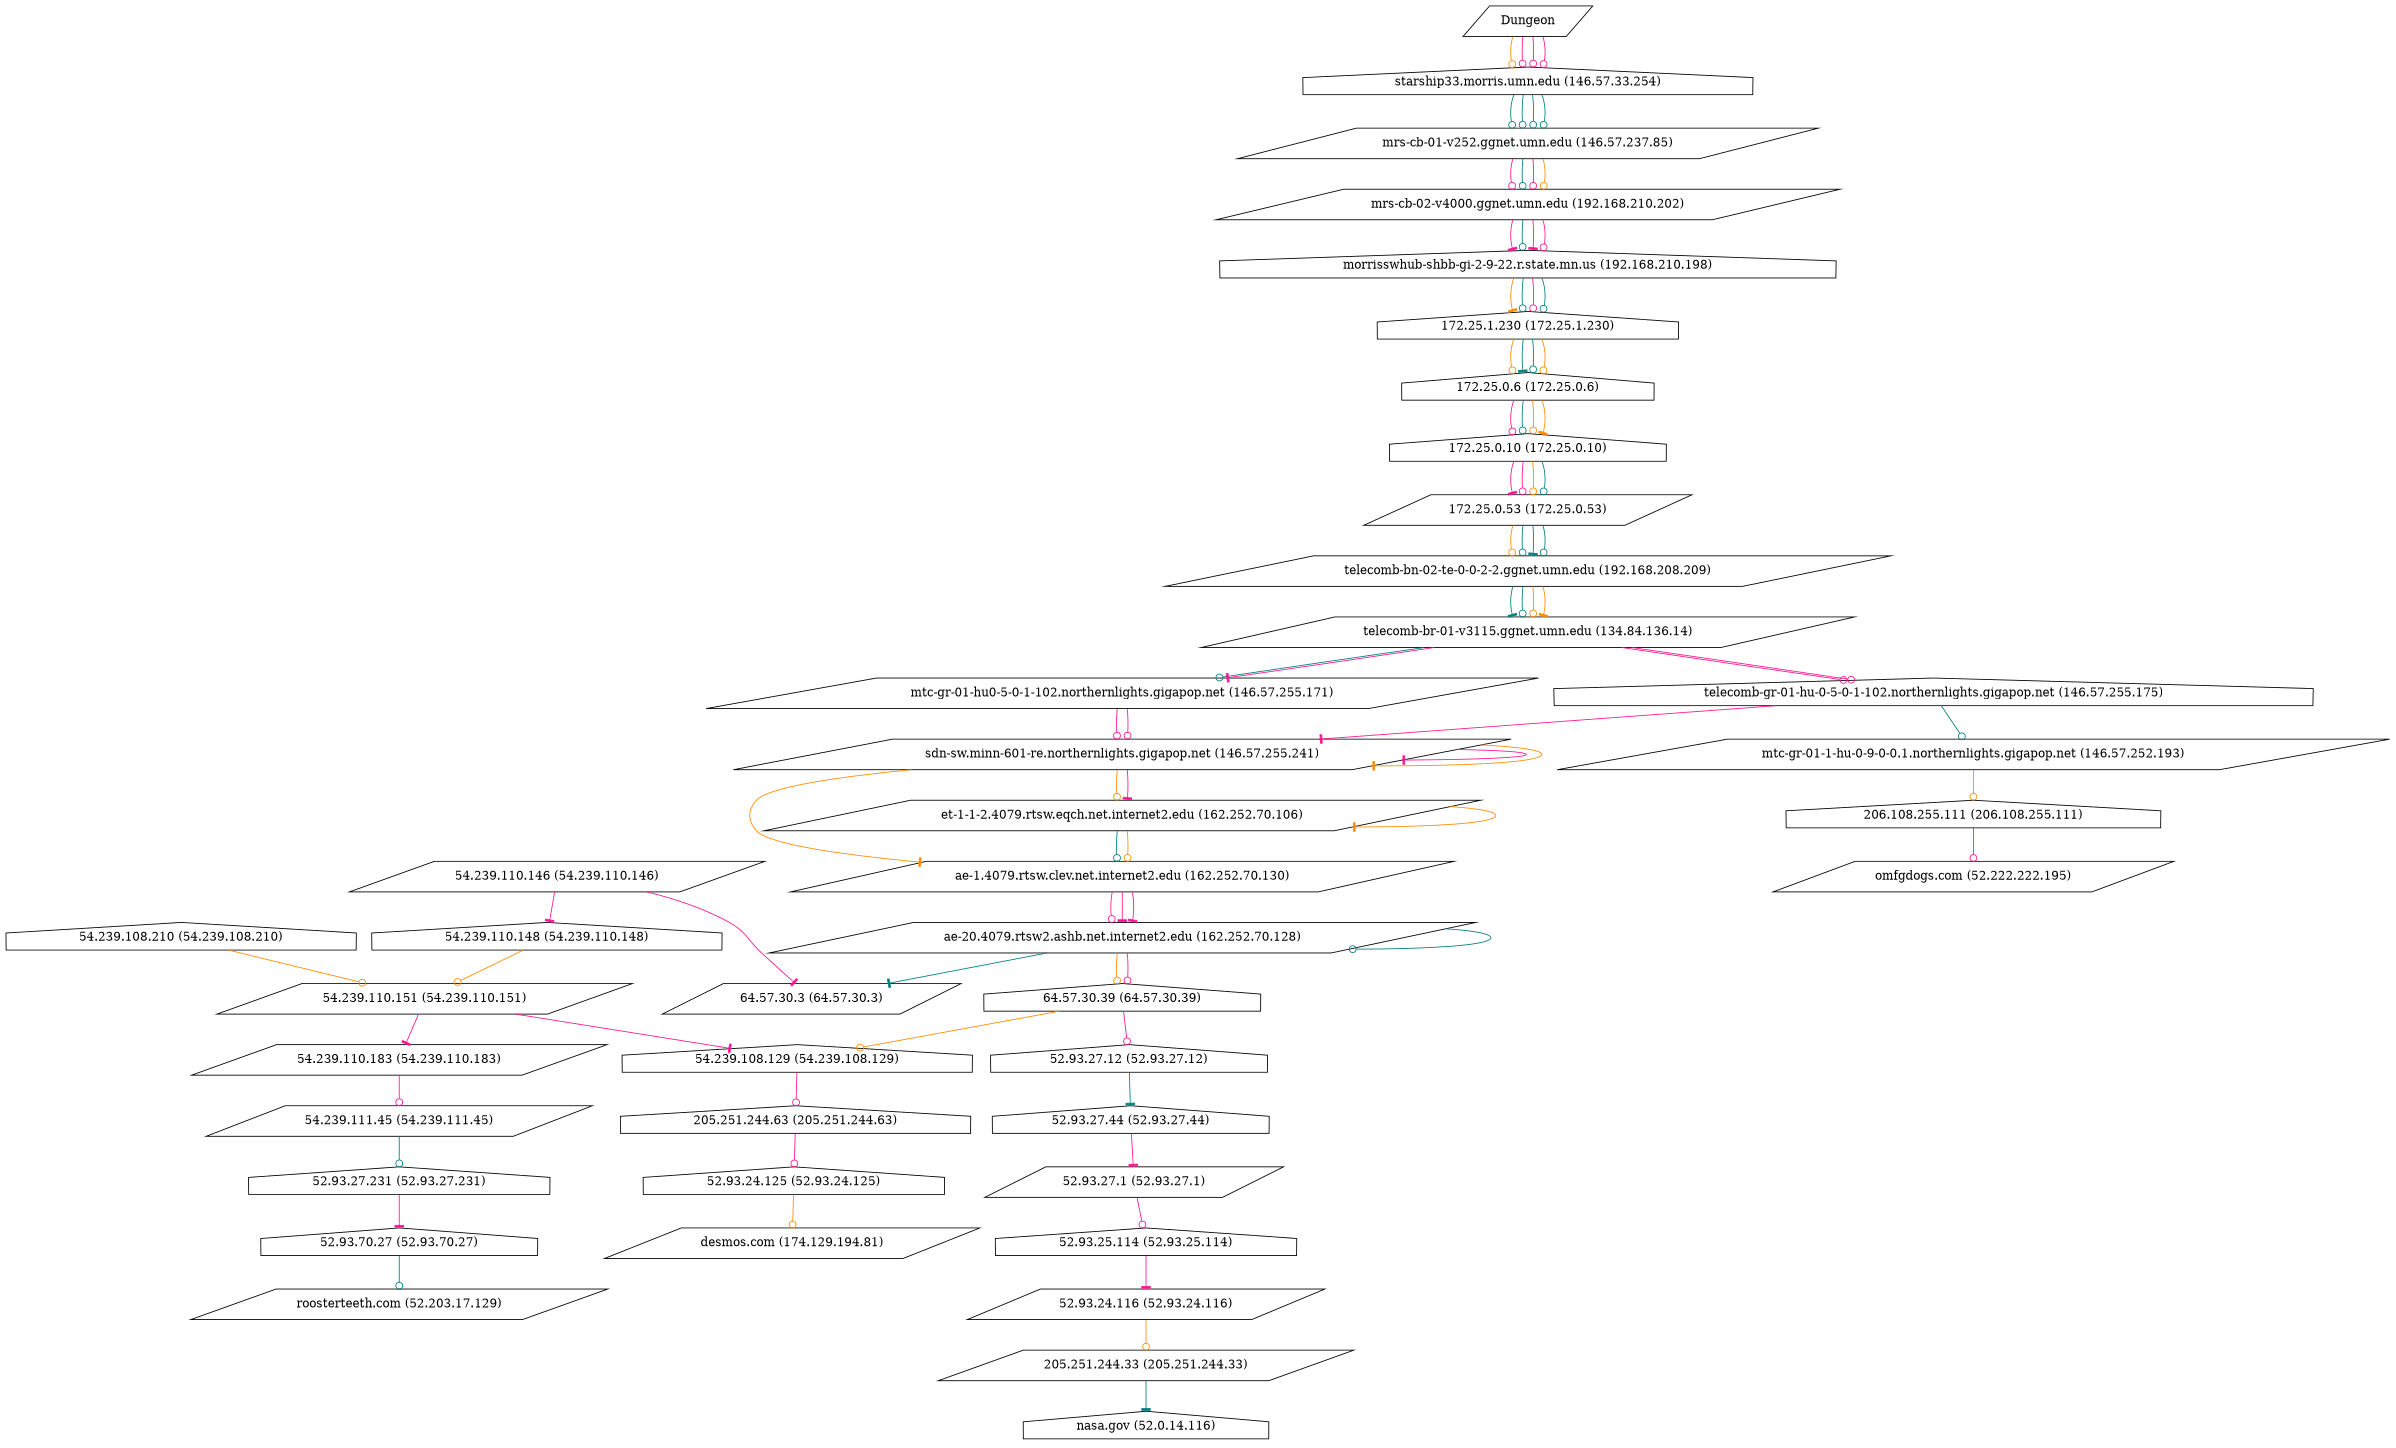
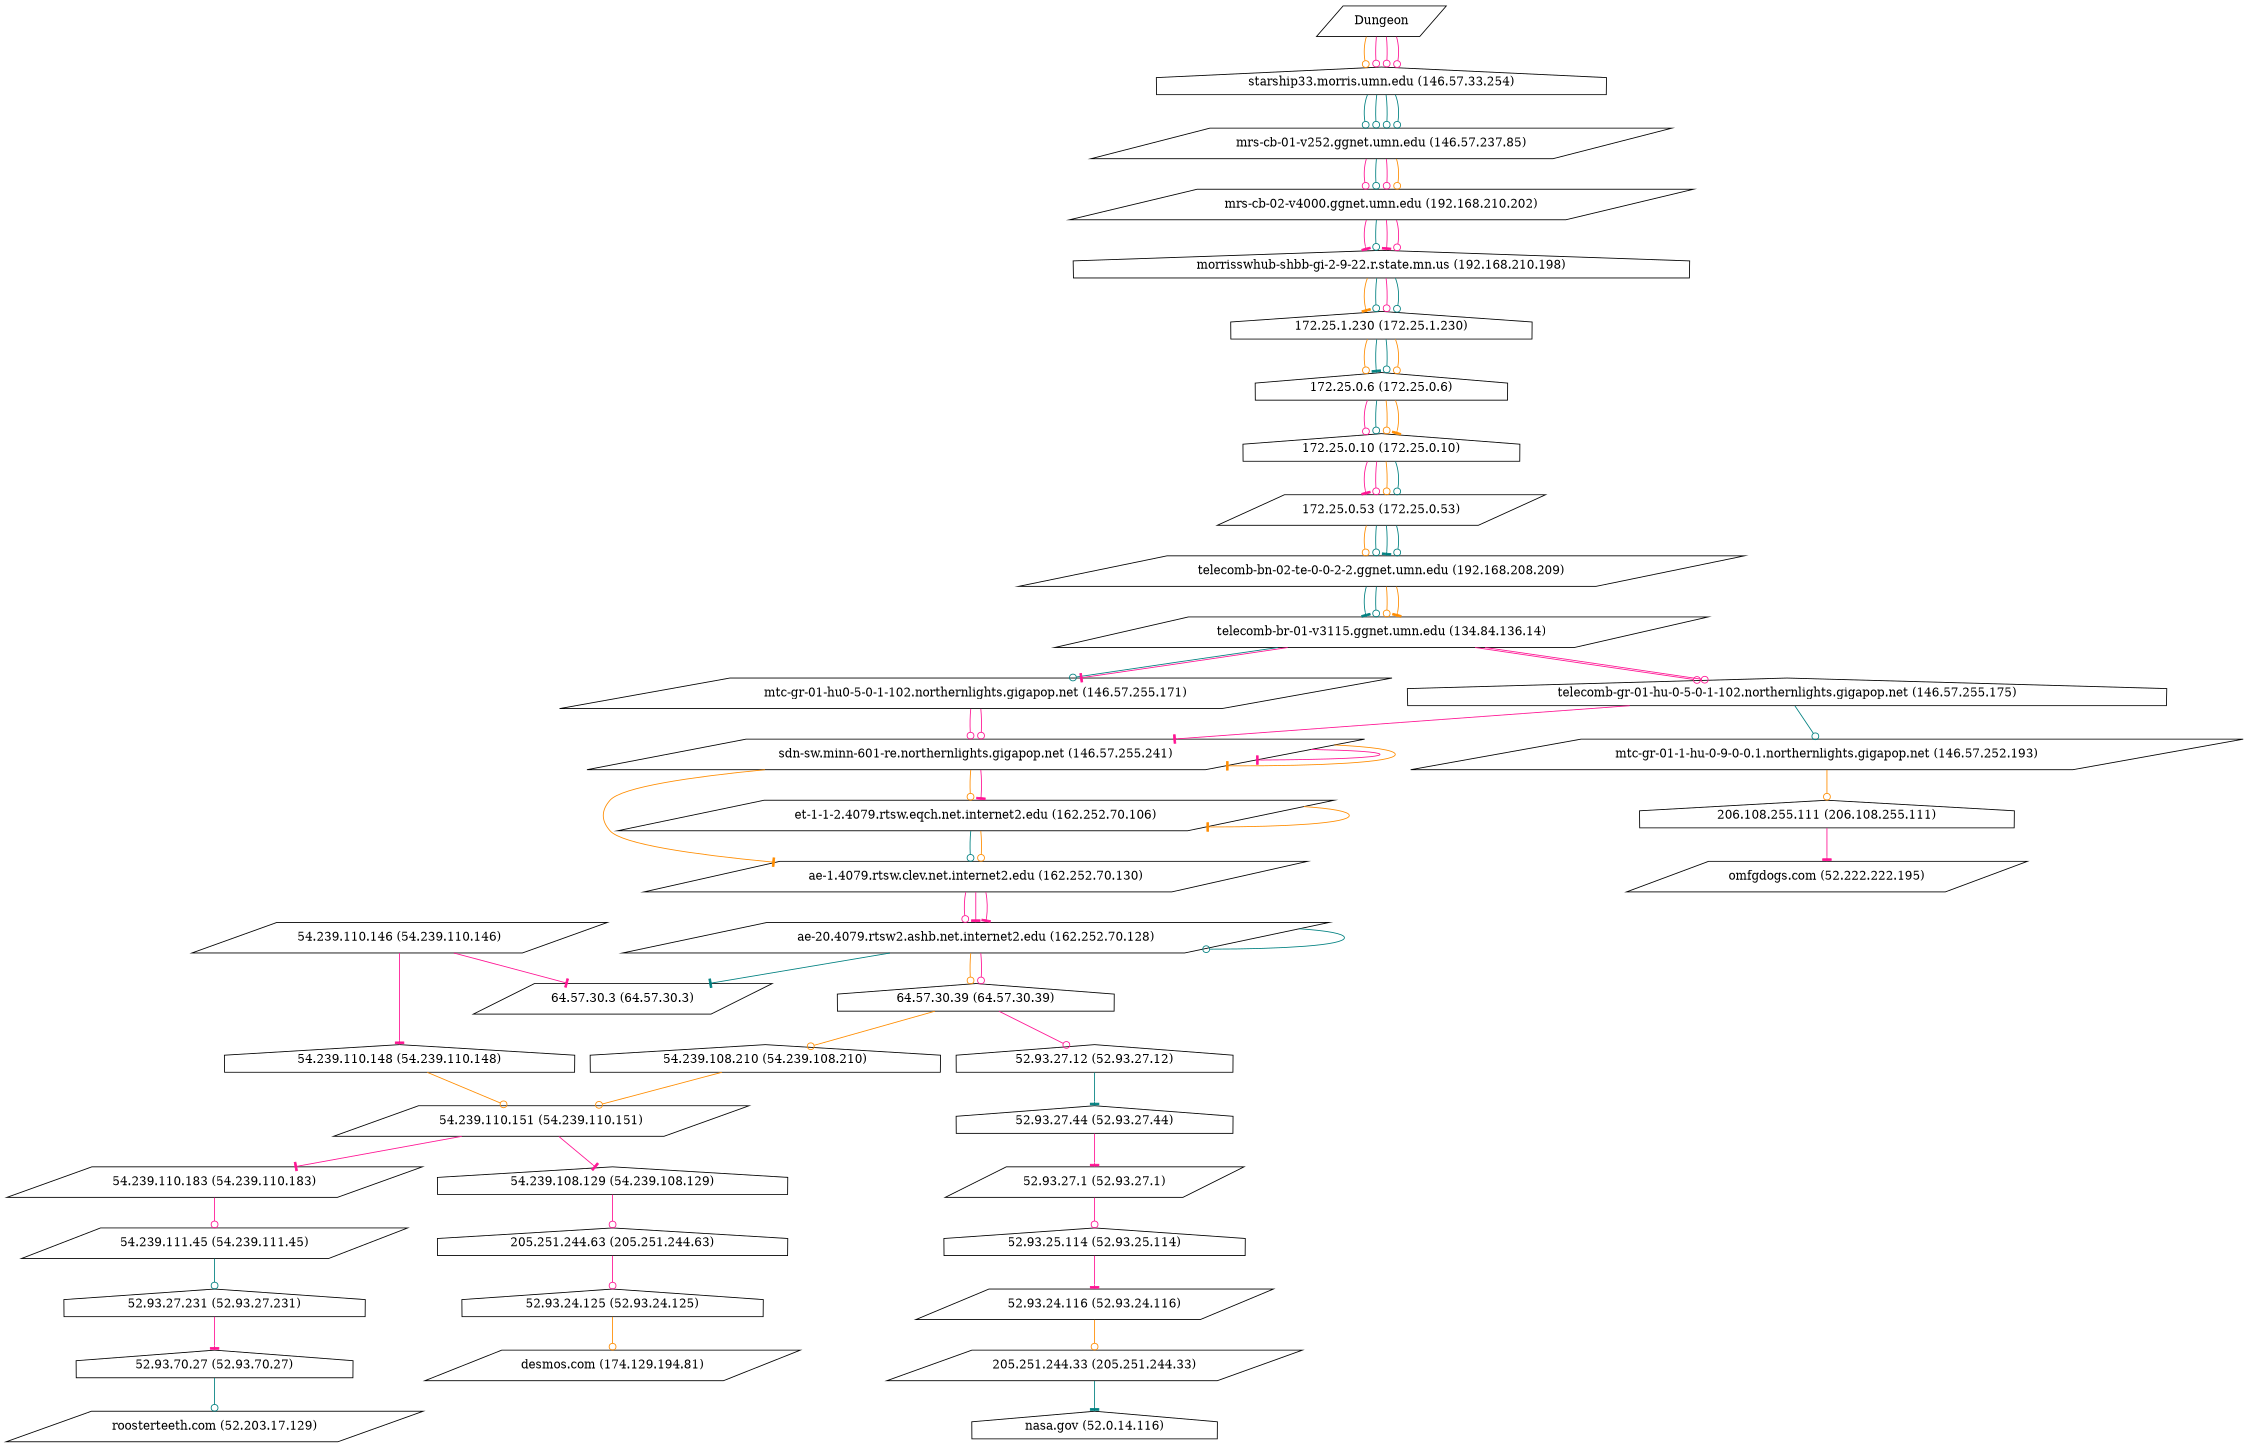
(1973, 841) -> (1827, 842)
(961, 1029) -> (875, 1028)
